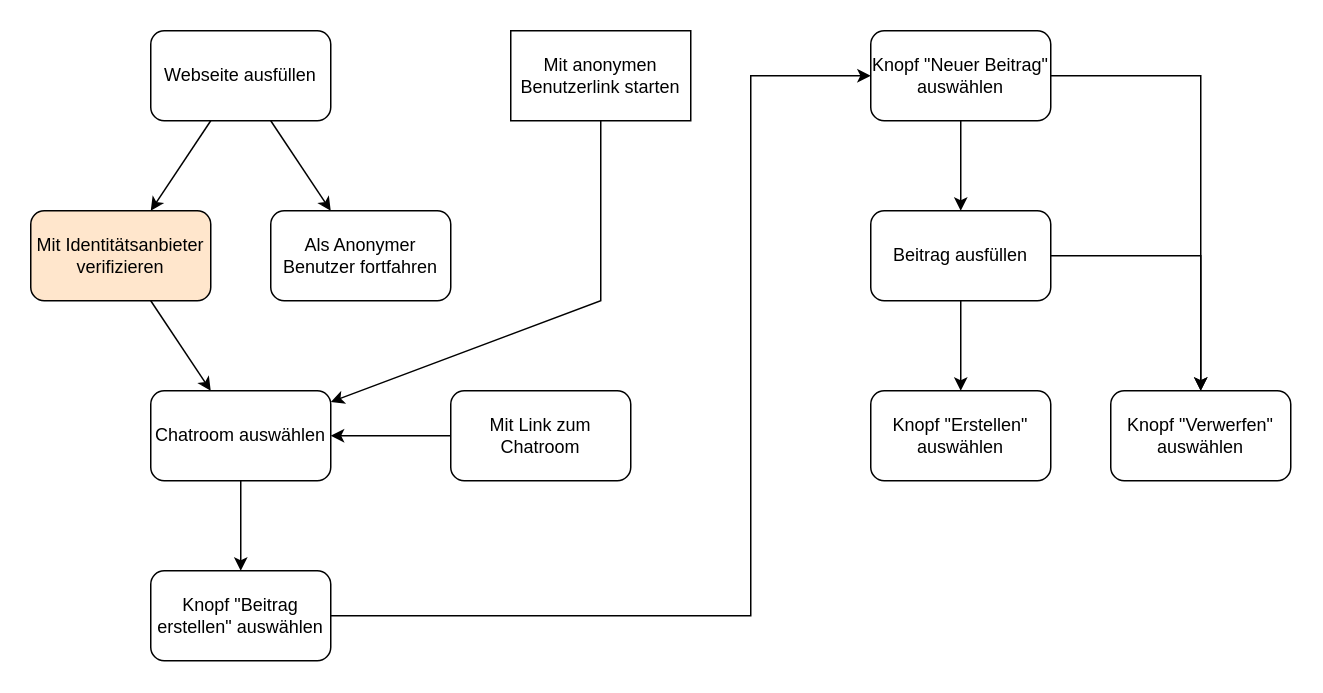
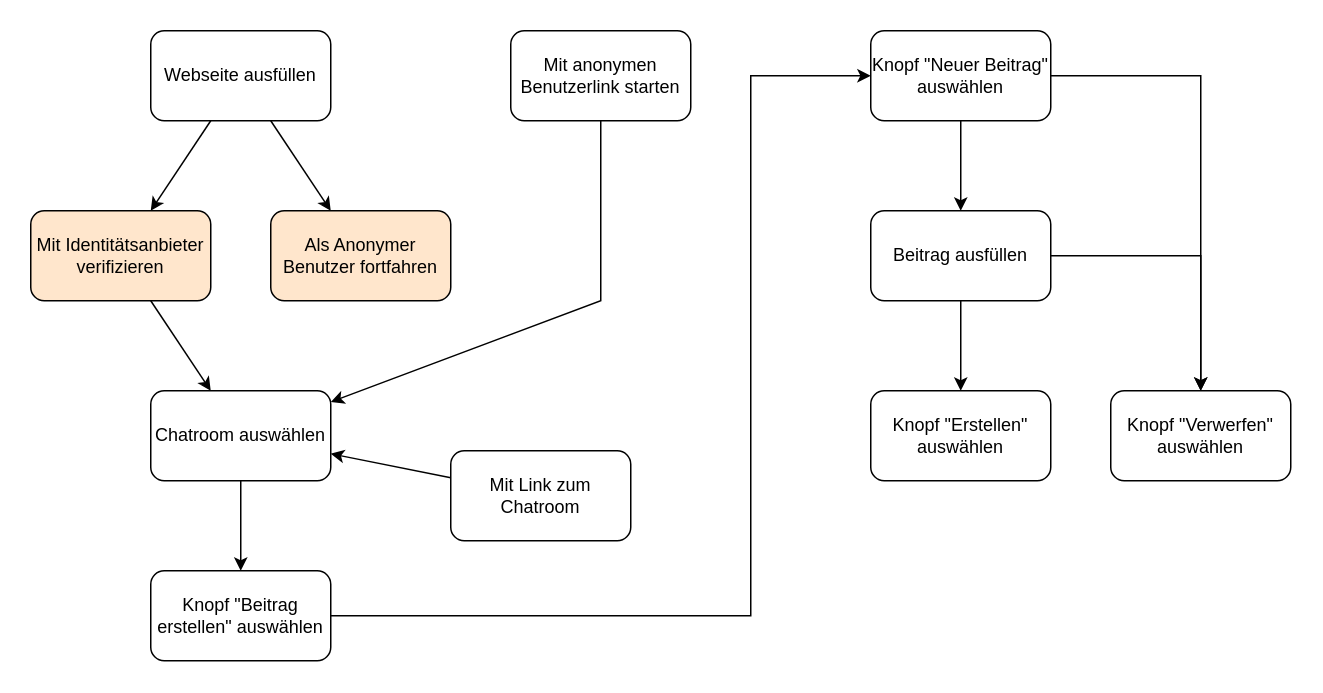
(601, 76) -> (601, 76)
(361, 256) -> (361, 256)
(541, 436) -> (541, 496)
